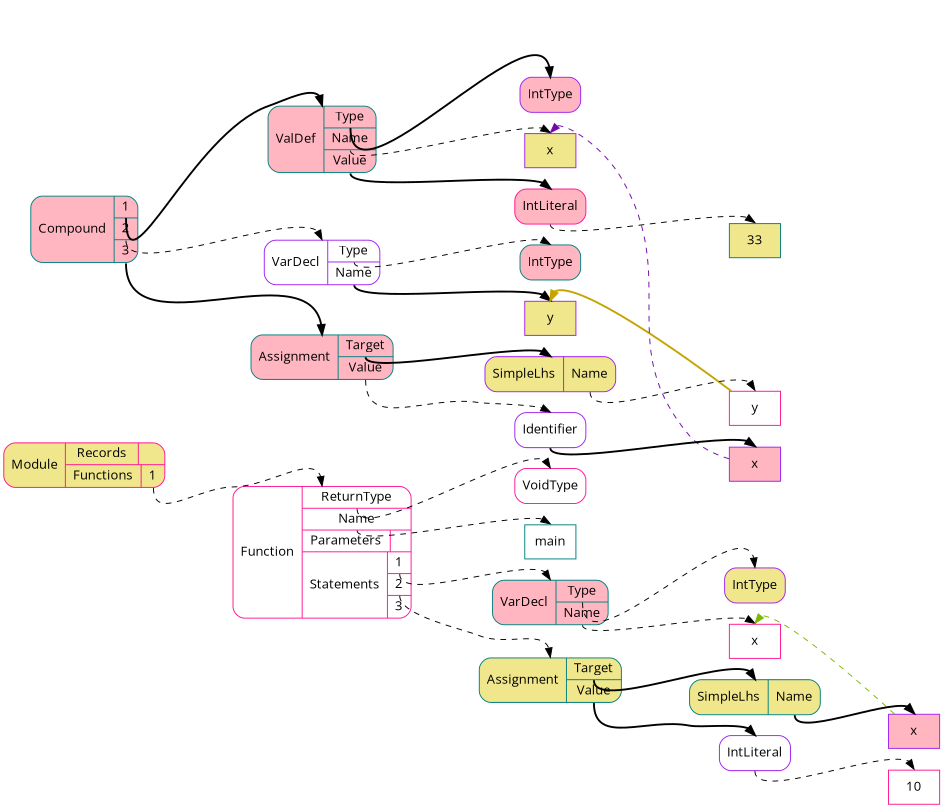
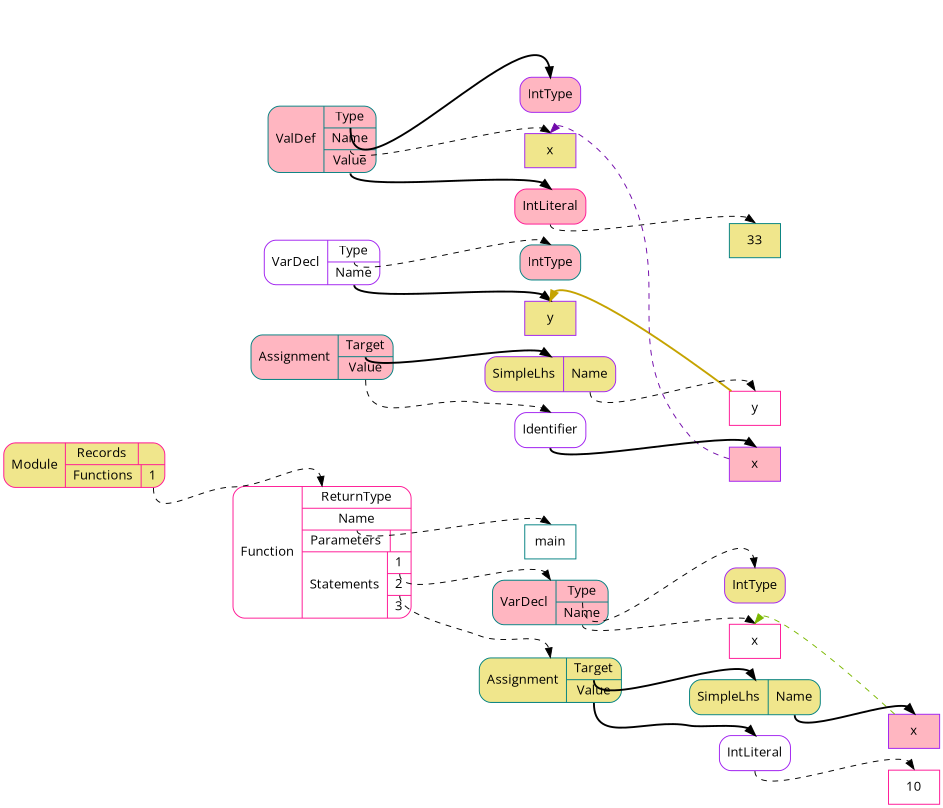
(84, 229) -> none
(550, 486) -> none
